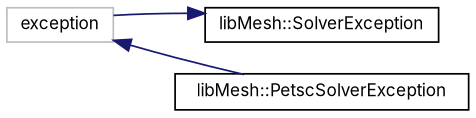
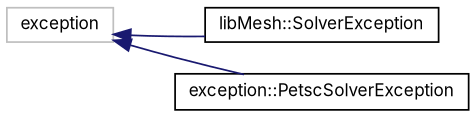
(151, 14) -> (168, 36)
(322, 92) -> (322, 92)
